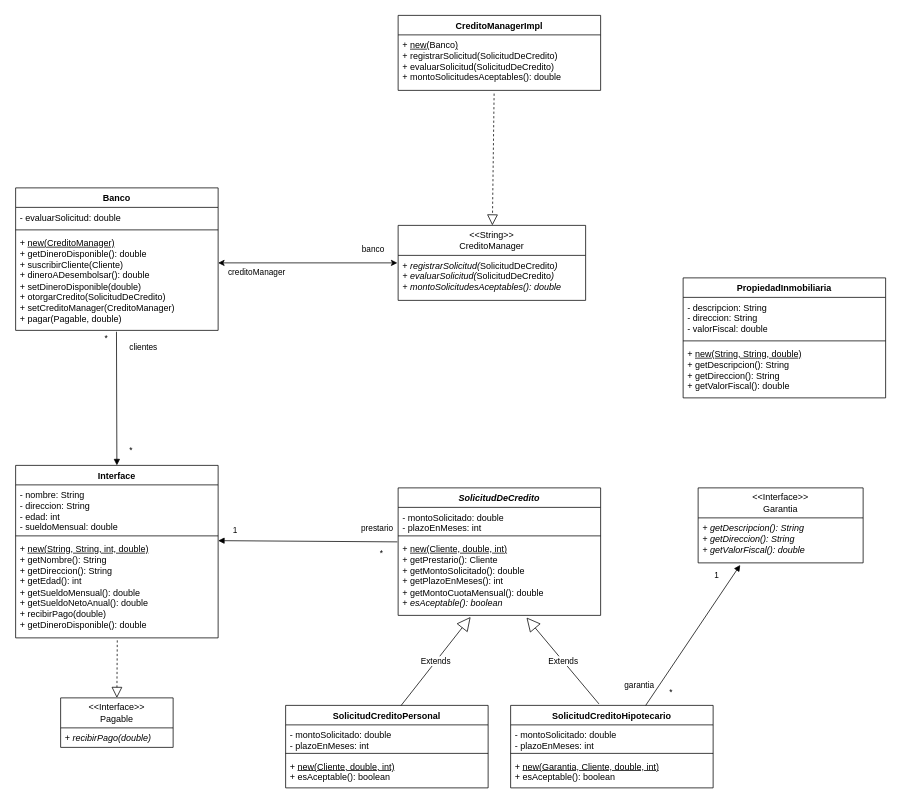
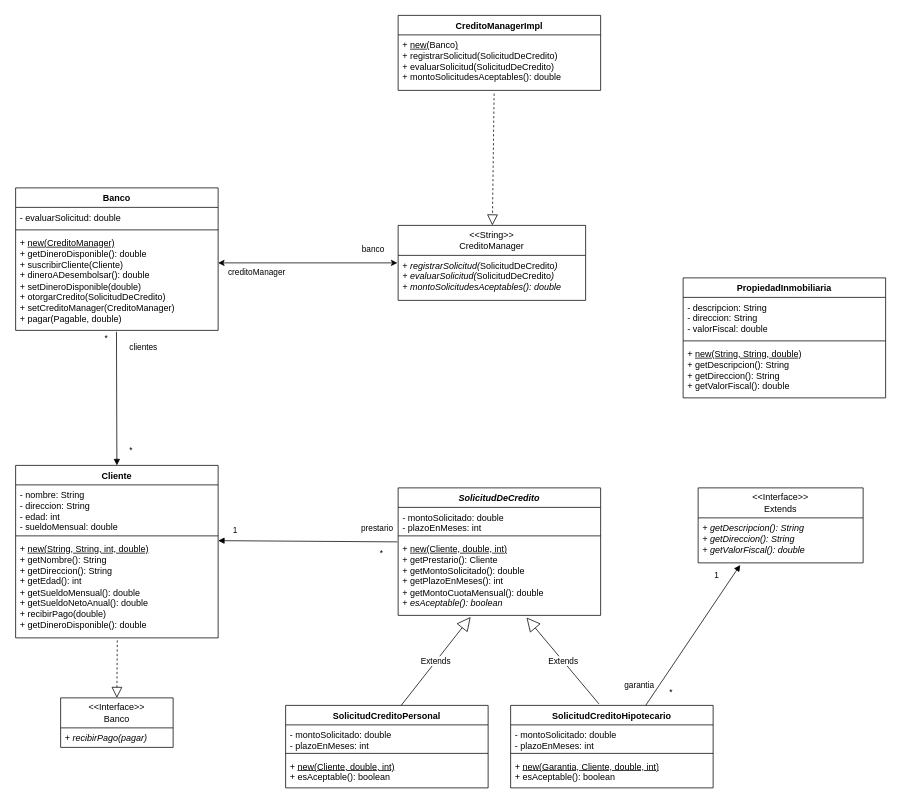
(117, 476) -> (117, 476)
(780, 503) -> (780, 503)
(117, 713) -> (117, 713)
(113, 739) -> (112, 739)
